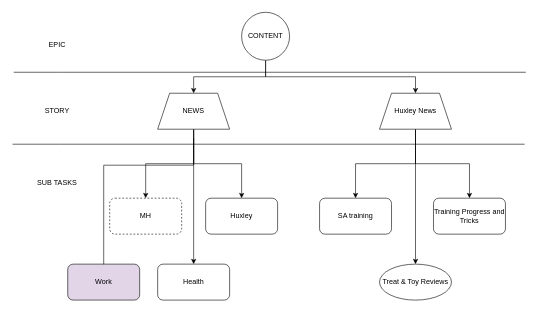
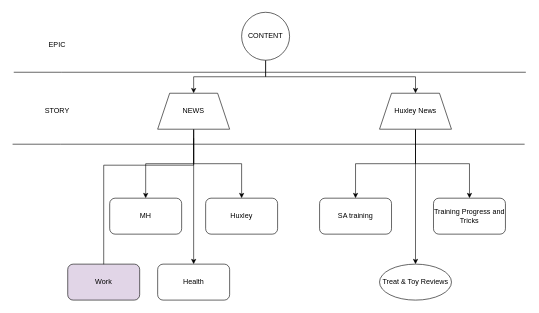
(57, 183) -> none
(146, 216) -> (146, 216)
